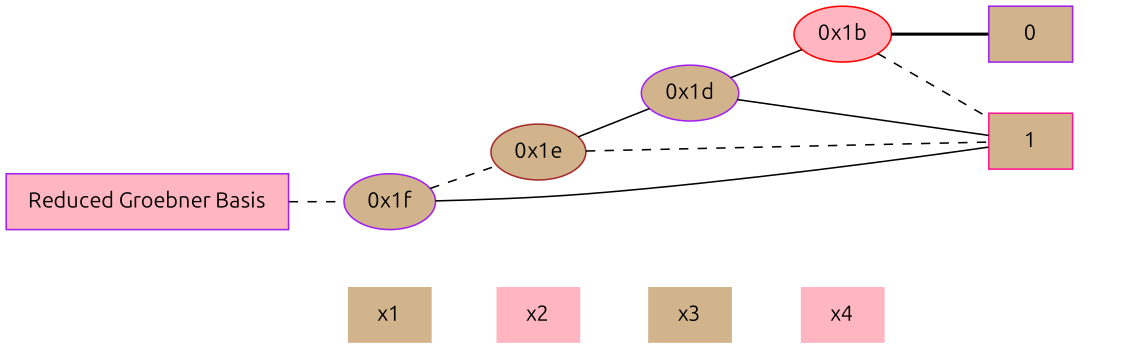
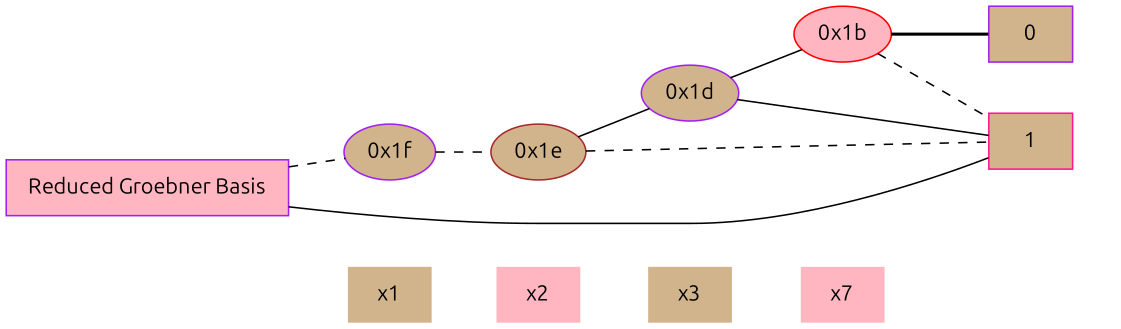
(713, 182) -> (643, 223)
(843, 315) -> (843, 295)
